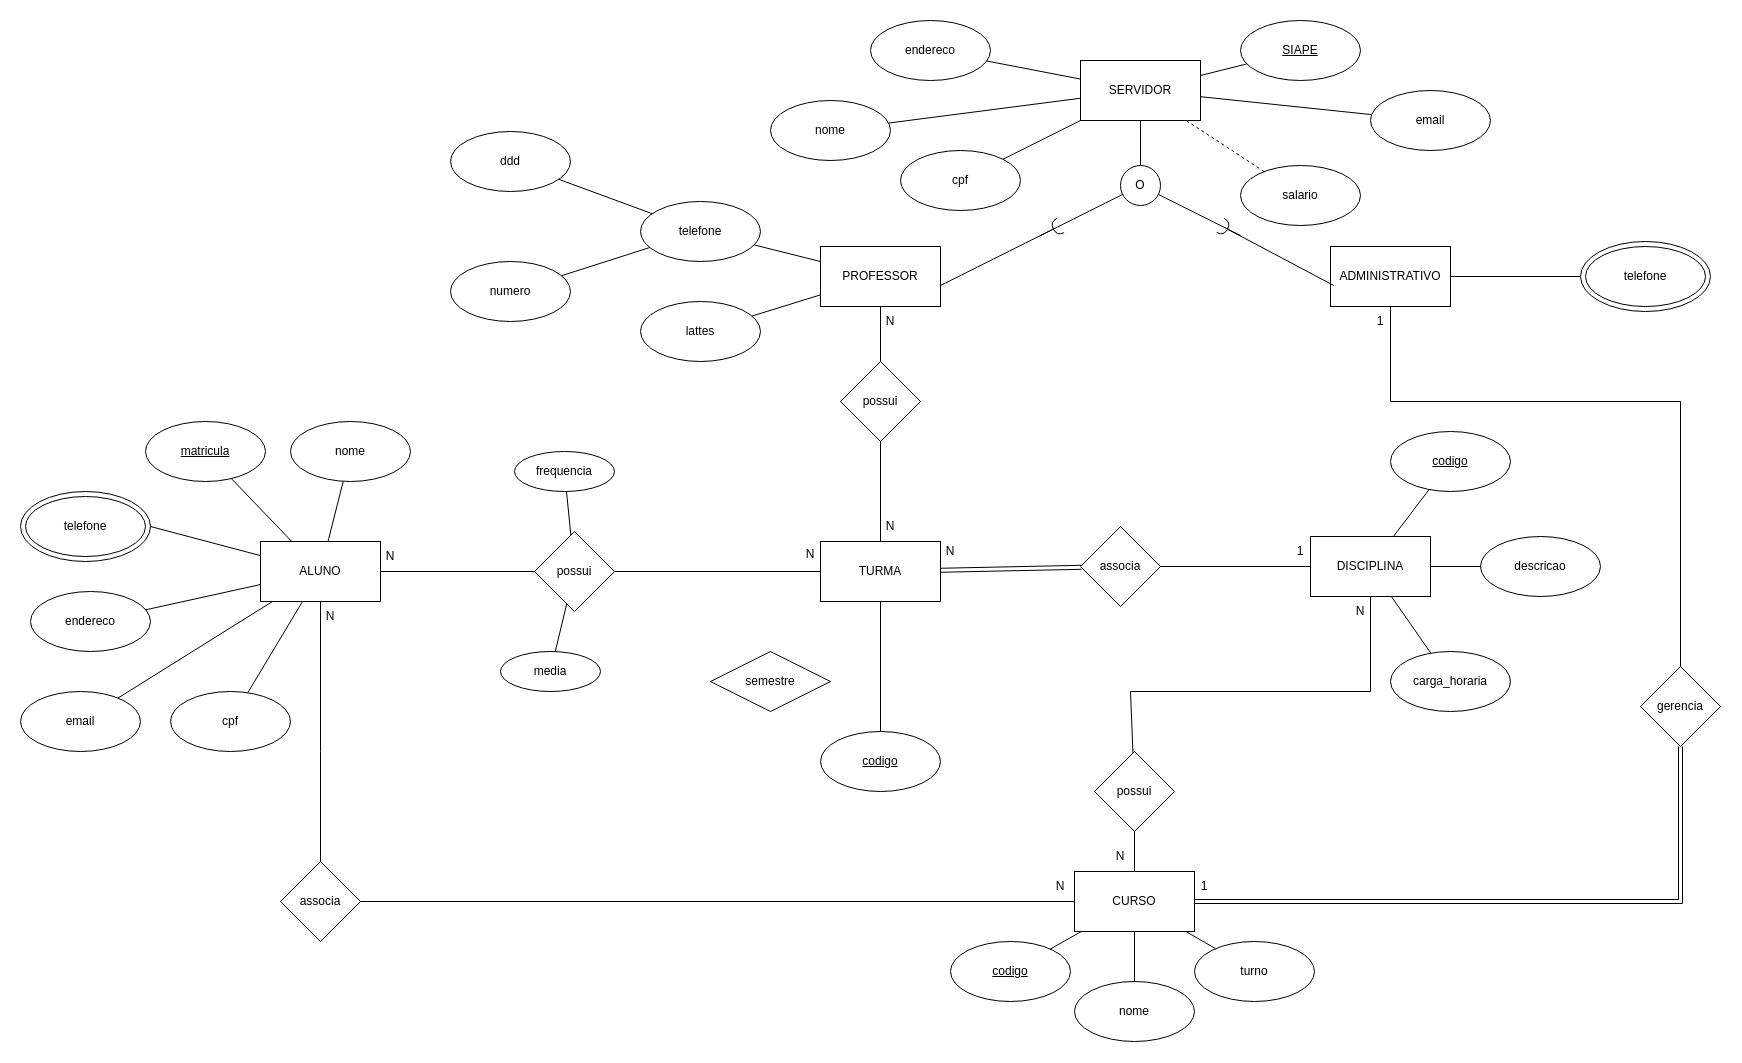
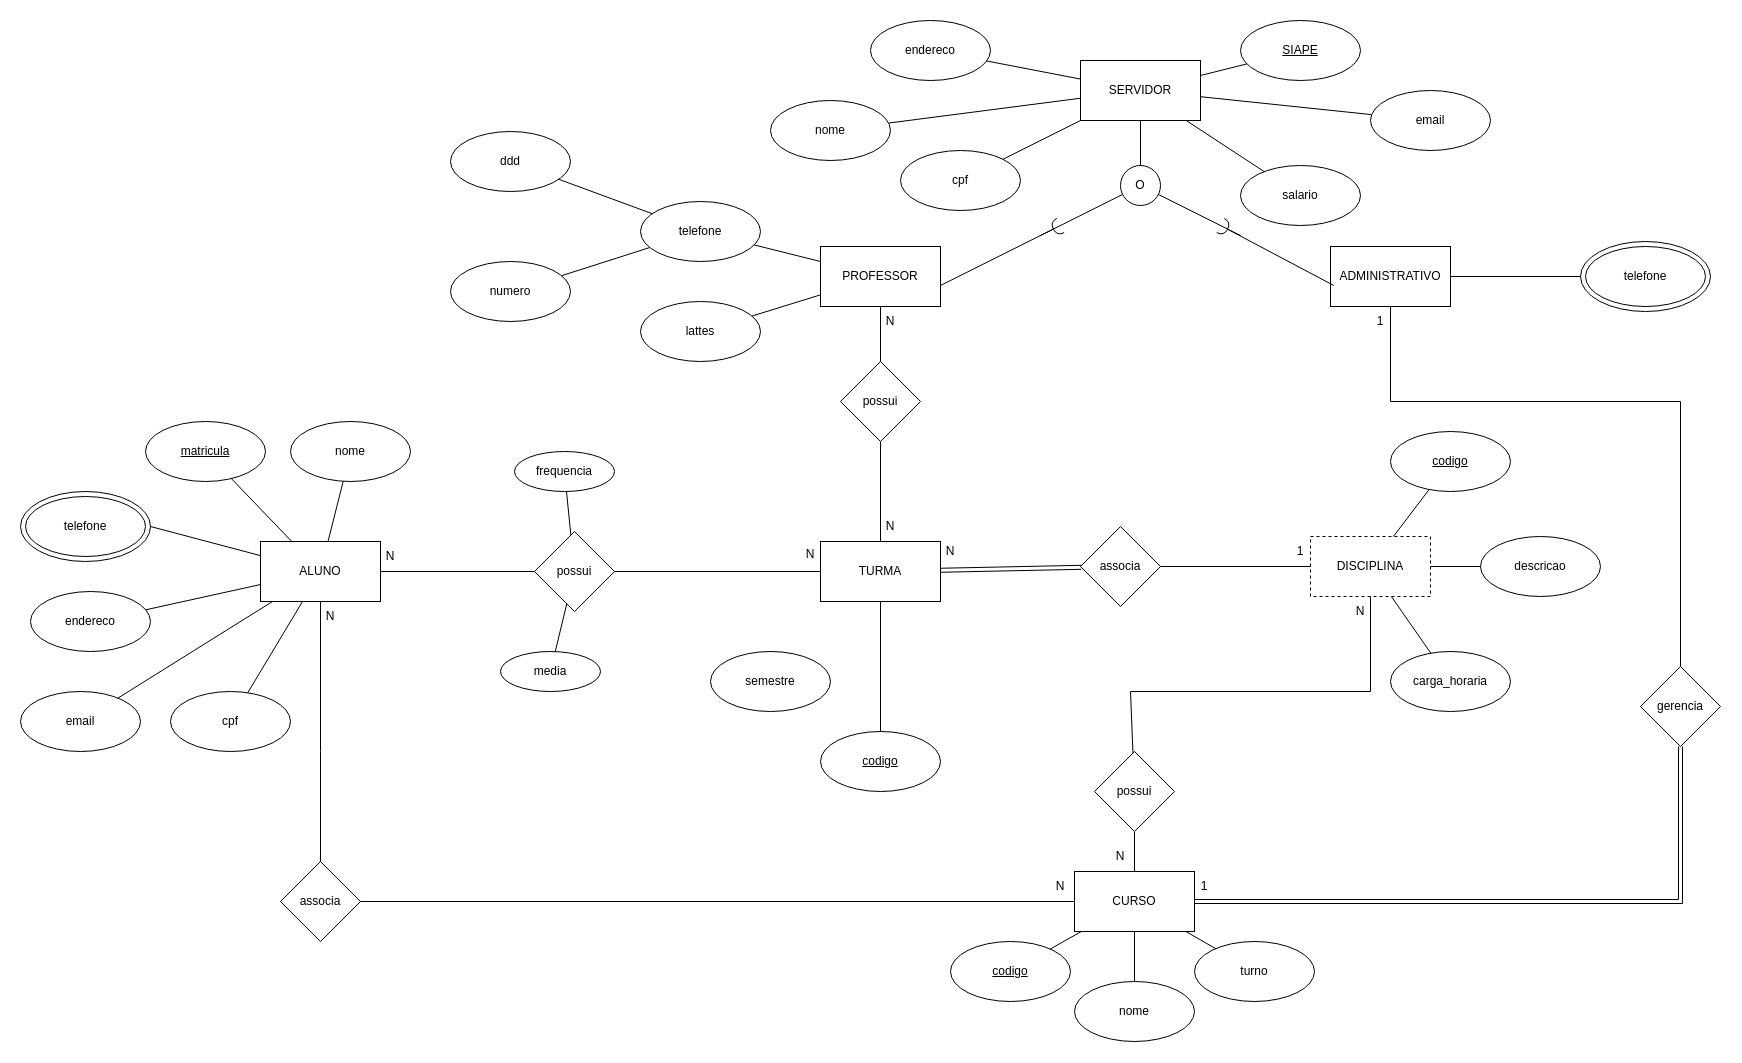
(1225, 146) -> (1225, 146)
(1371, 567) -> (1371, 567)
(771, 682) -> (771, 682)
